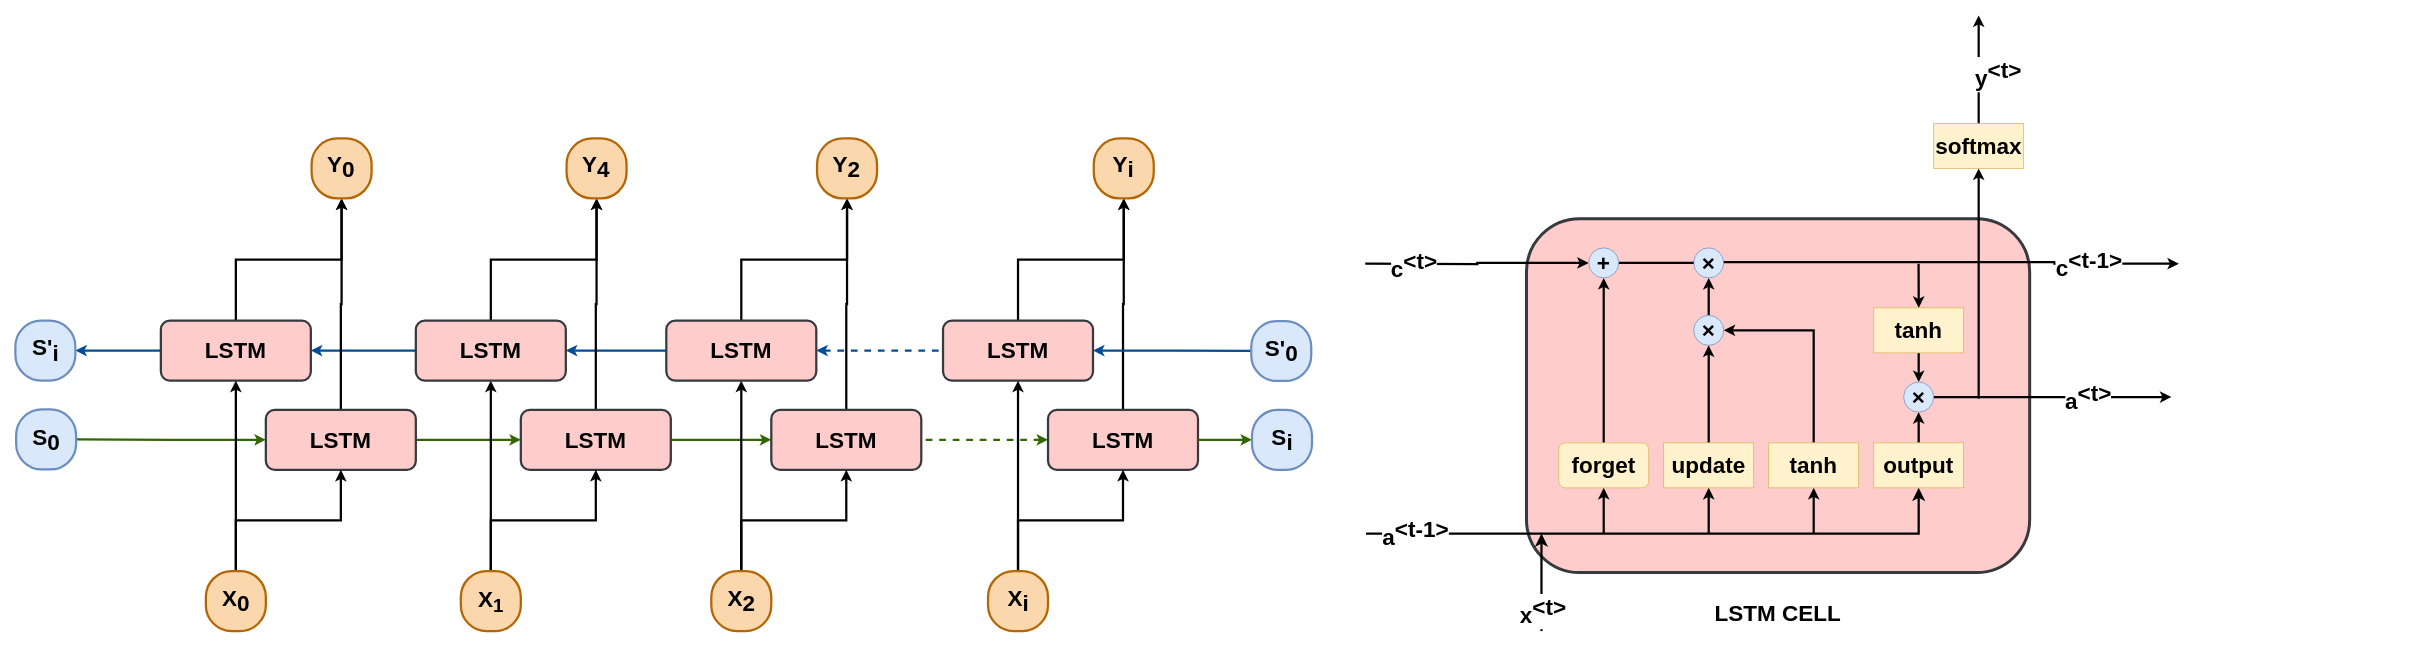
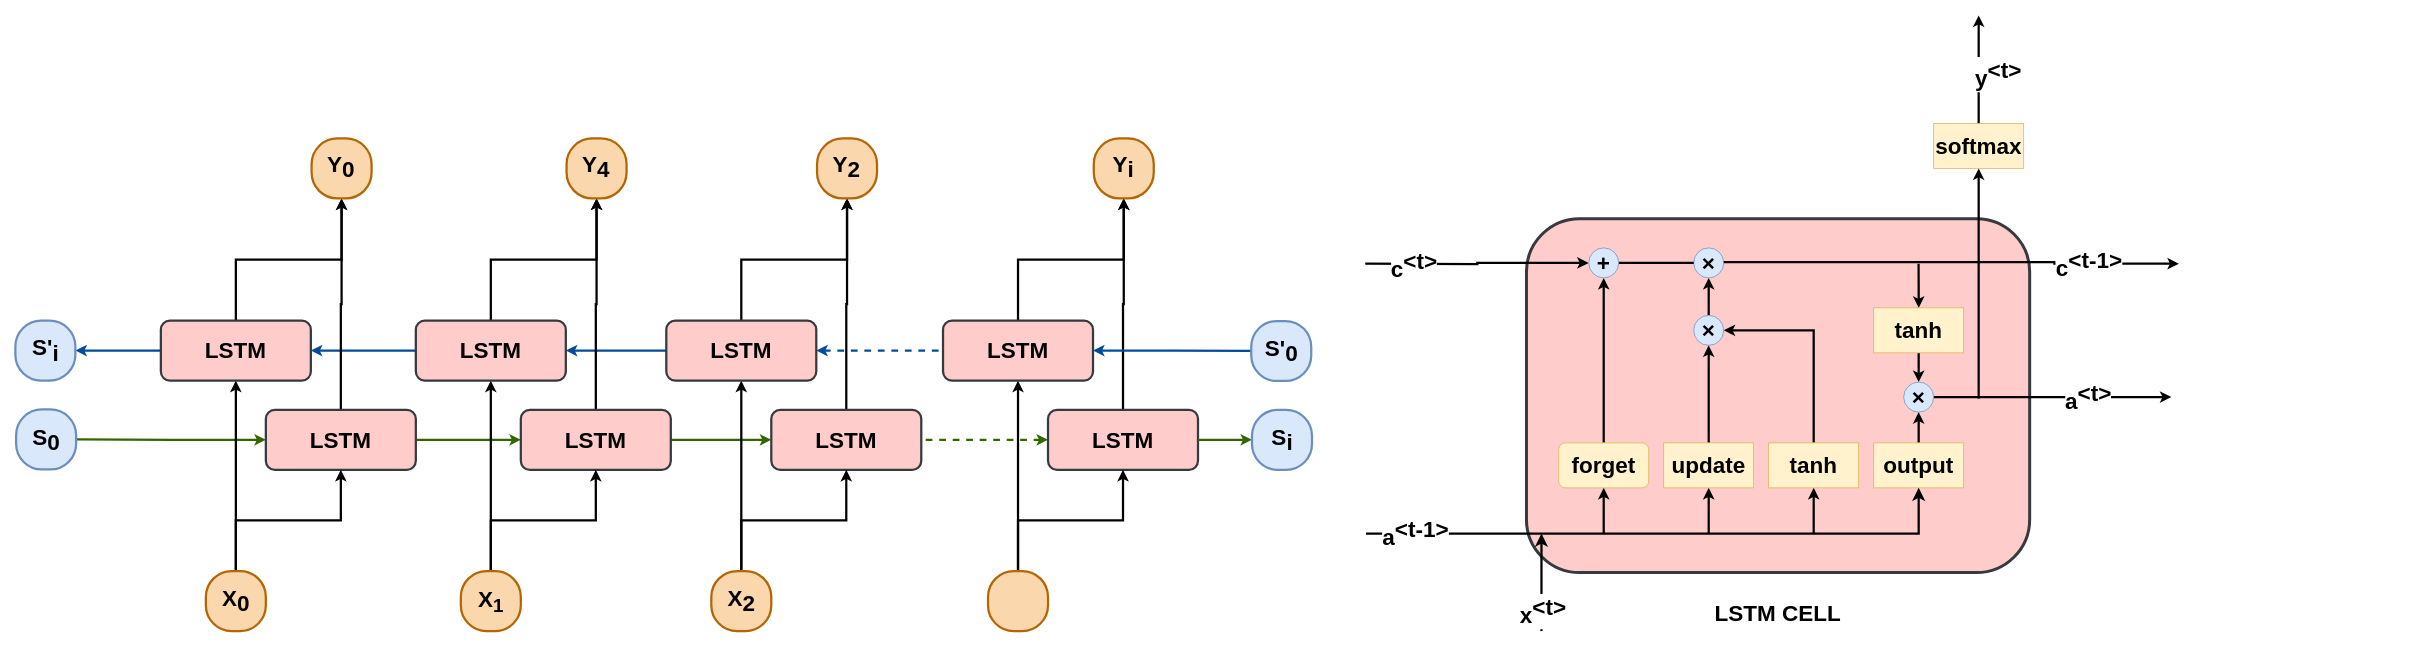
(1018, 601) -> none
